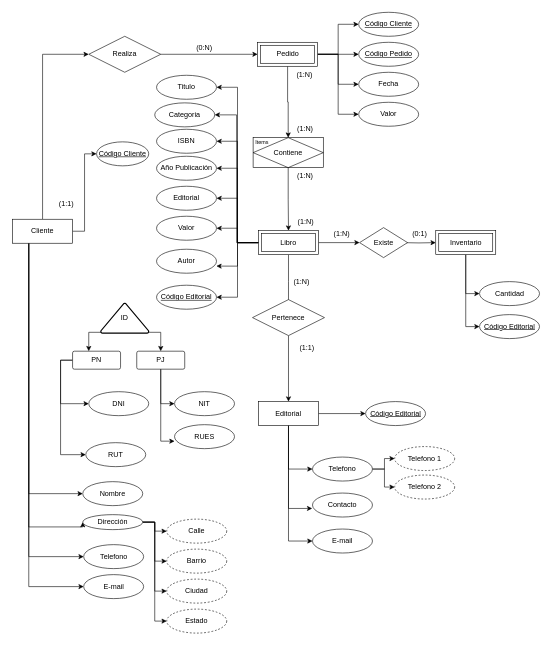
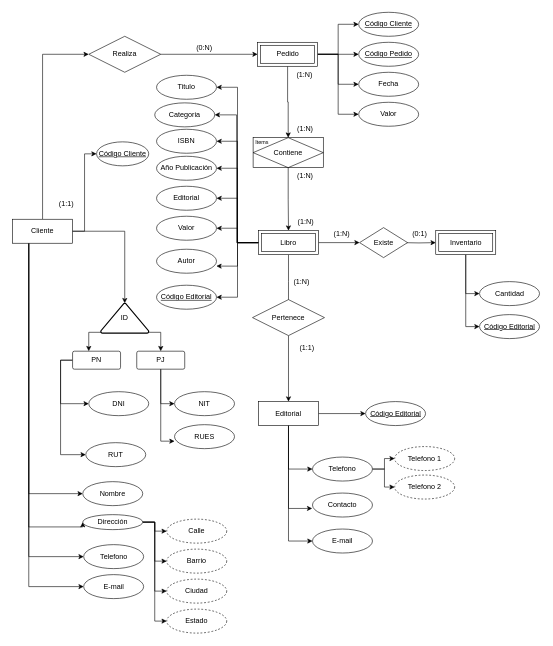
none -> (125, 231)
